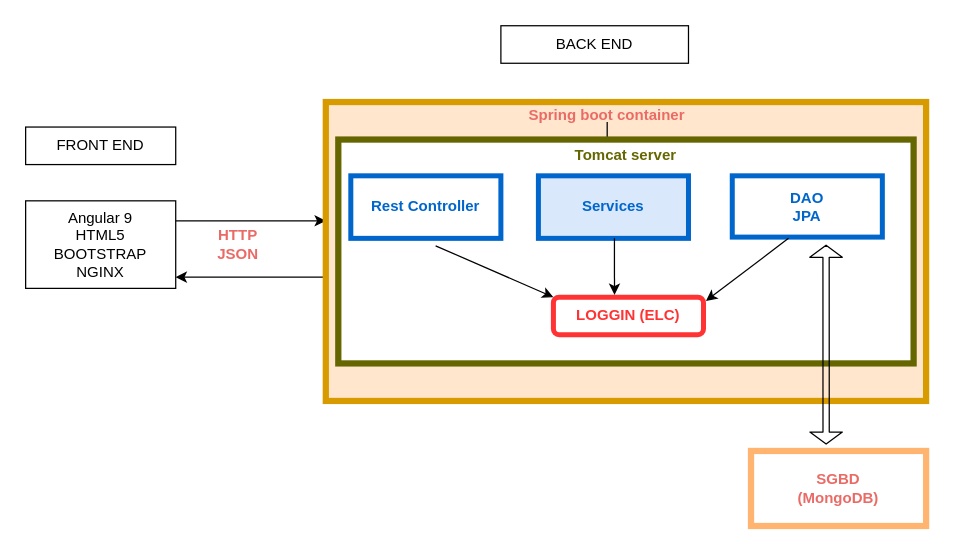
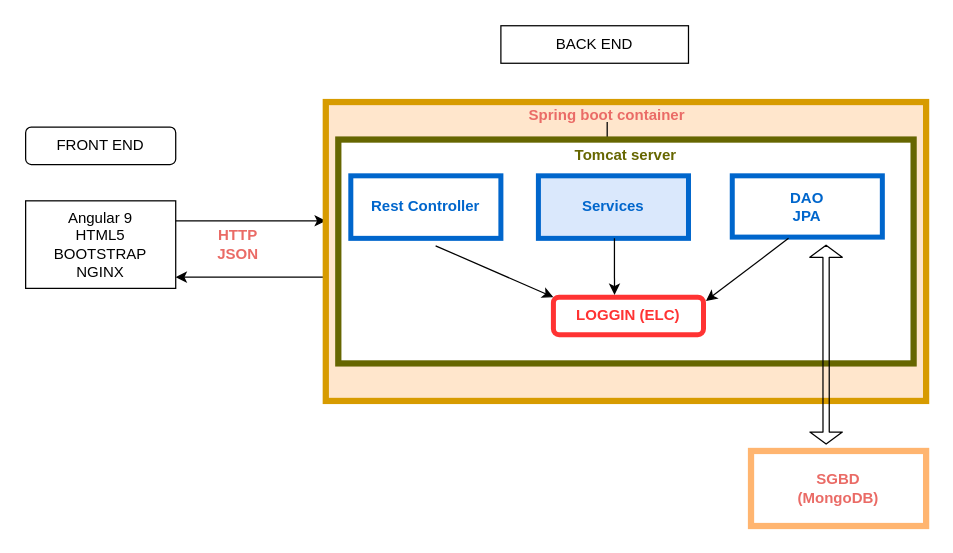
(101, 146) -> (101, 146)
